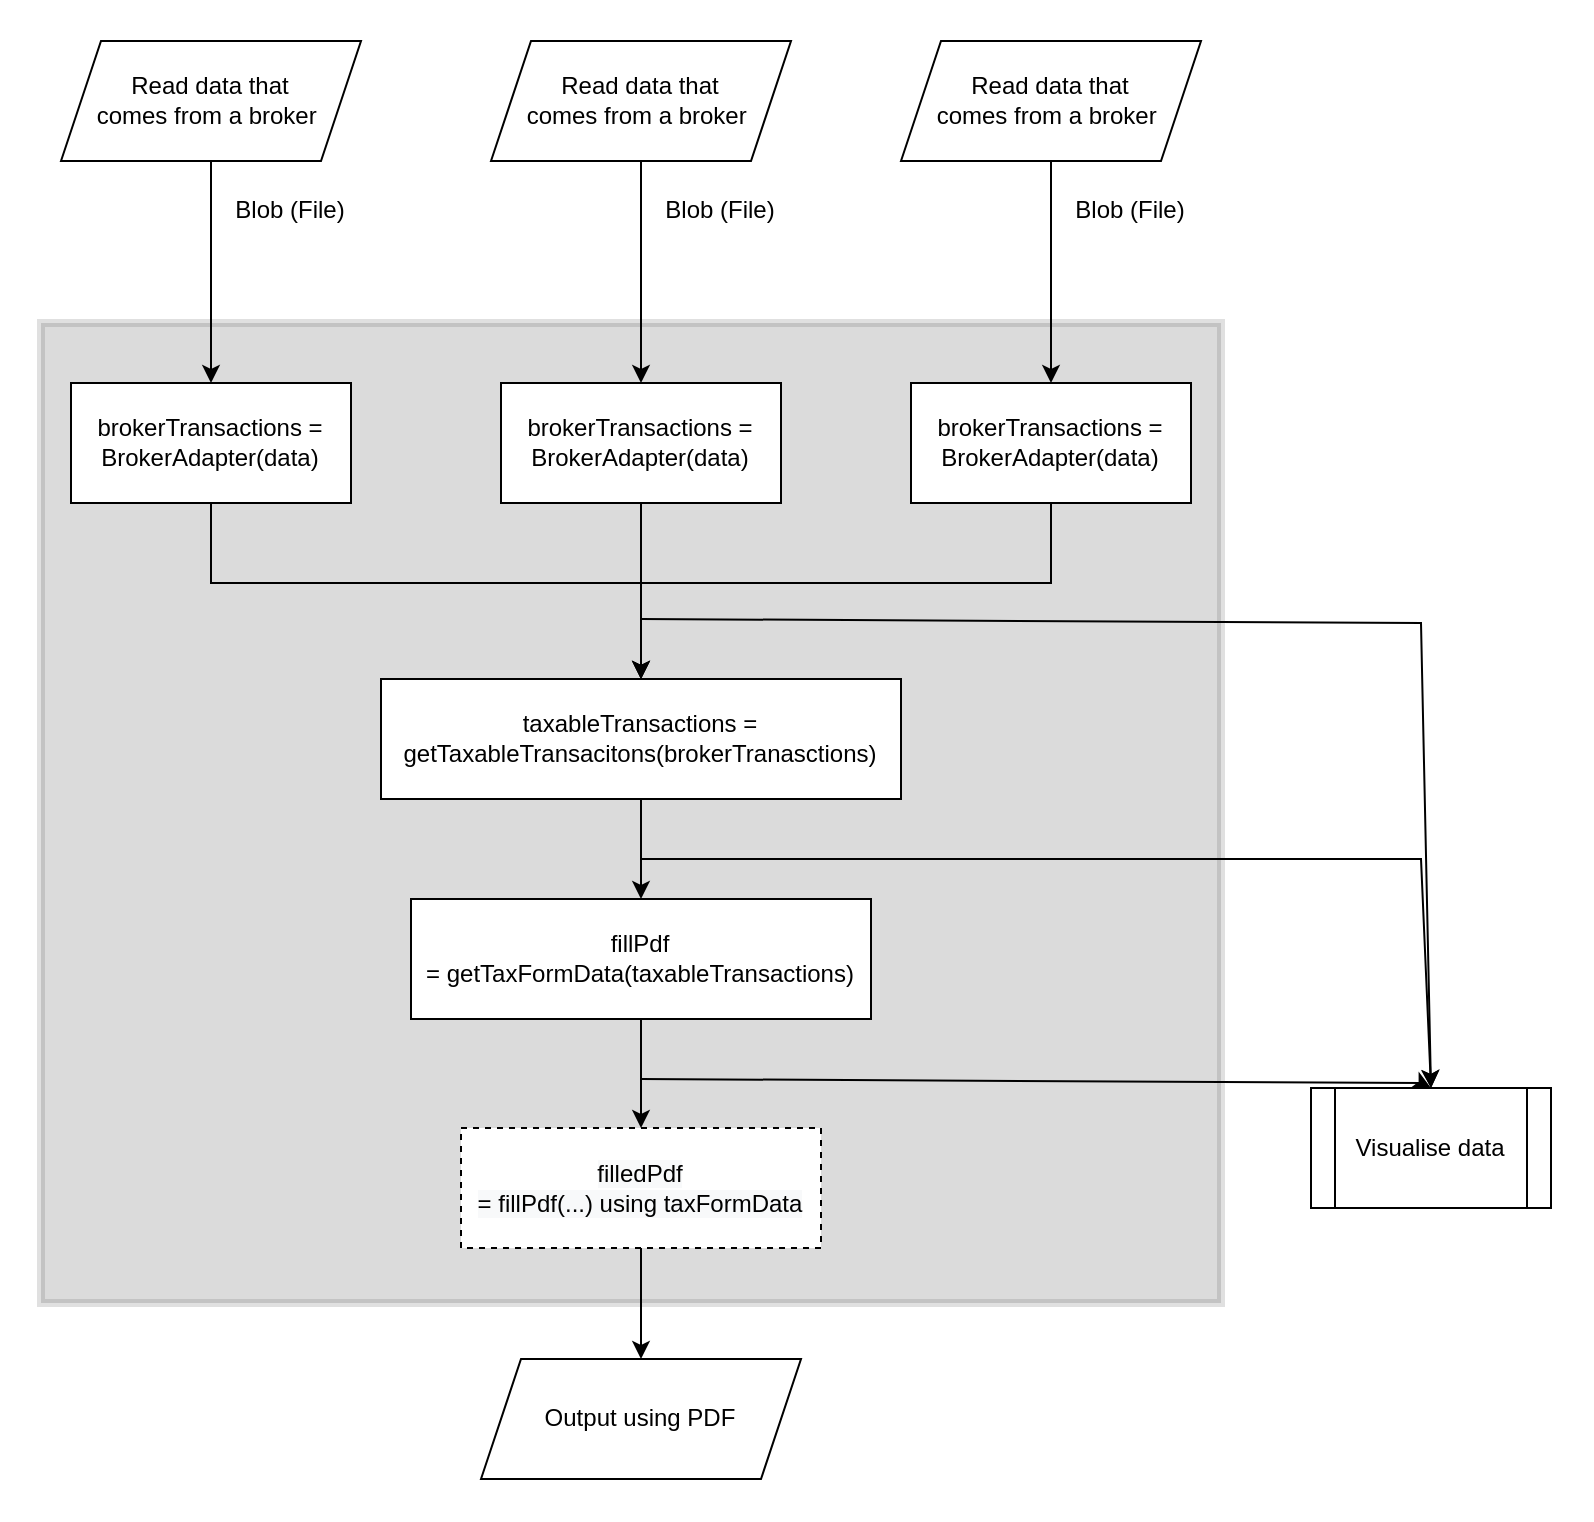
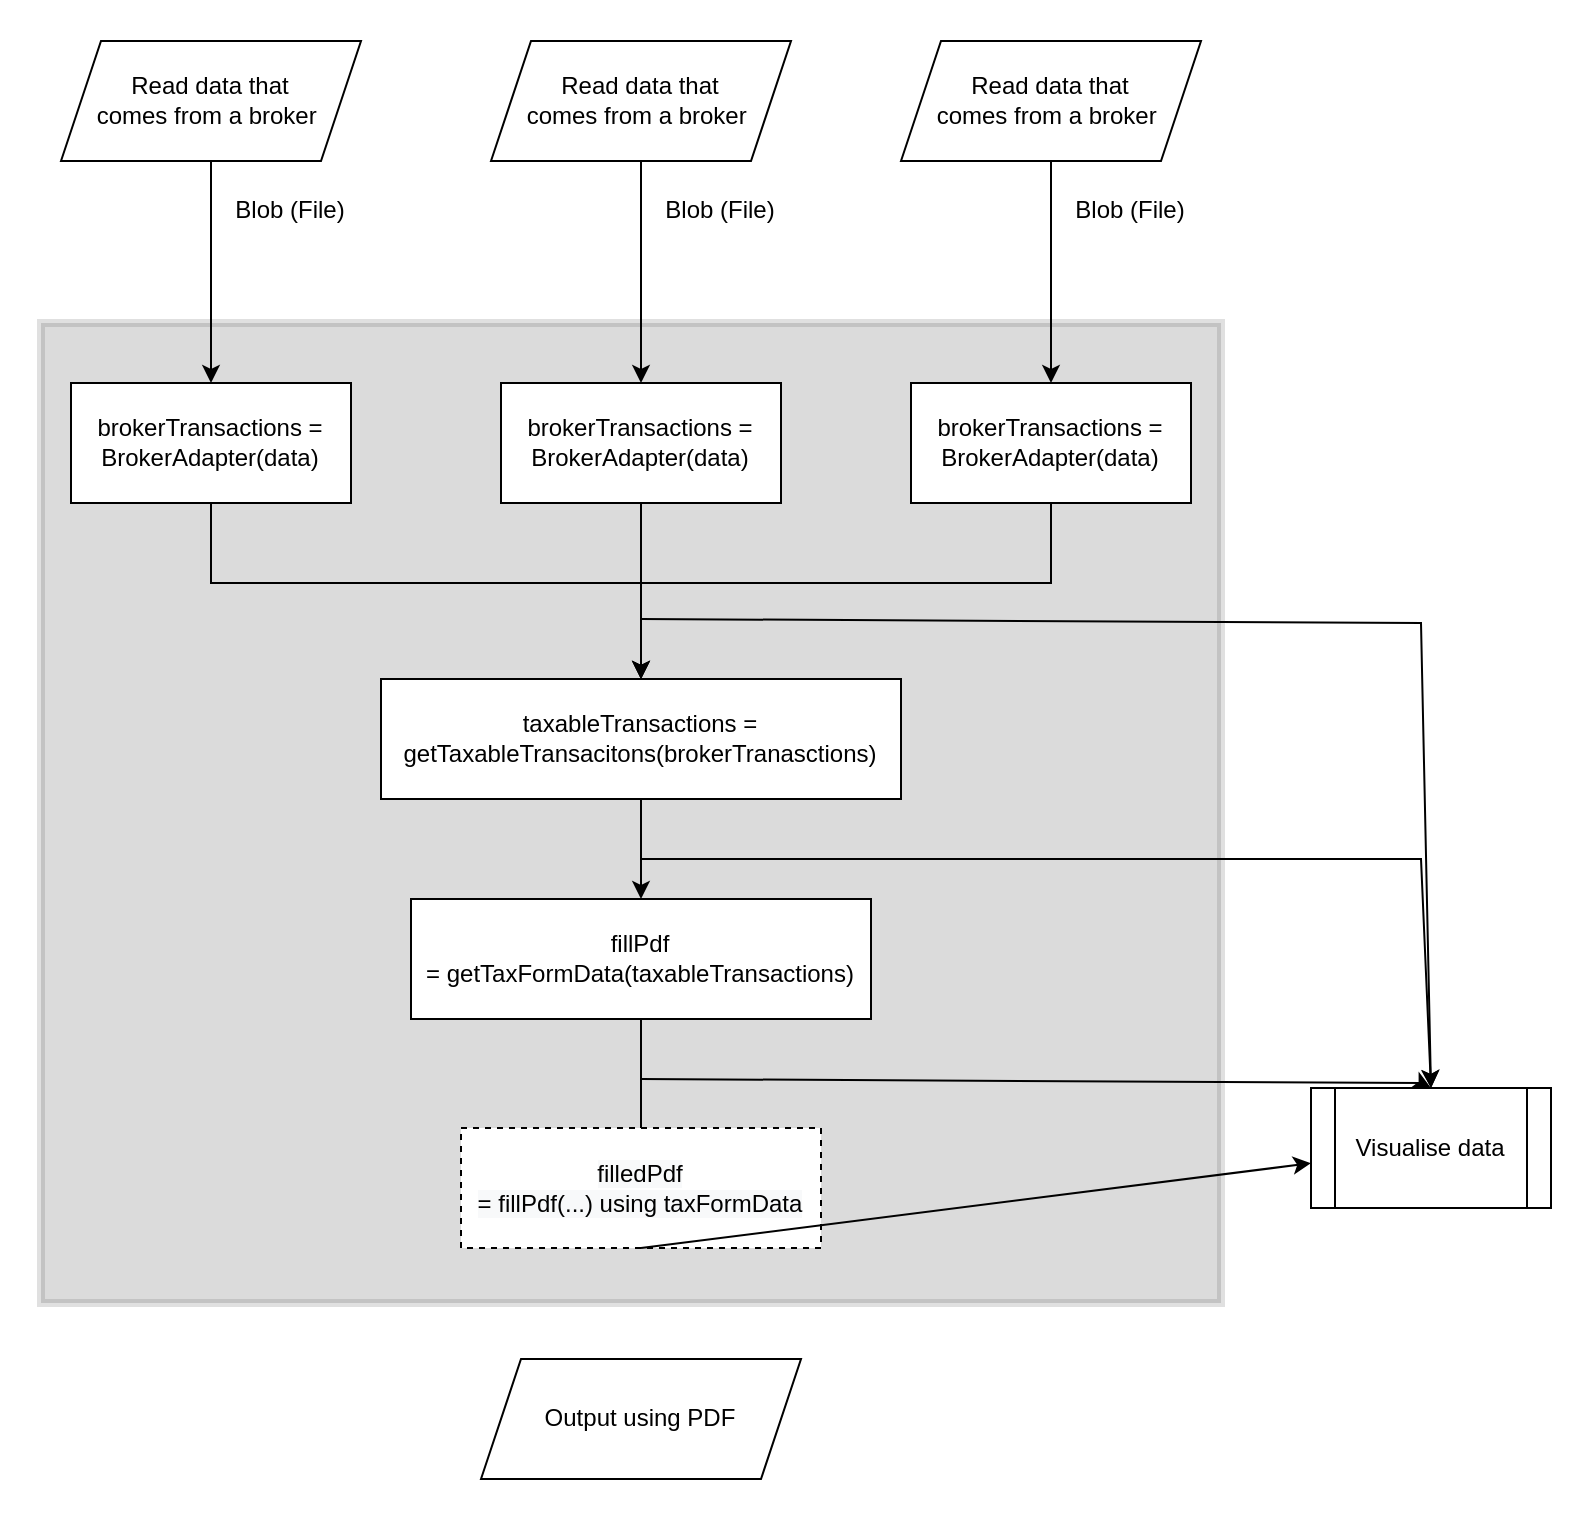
(641, 1113) -> (641, 1119)
(641, 1297) -> (970, 1206)
